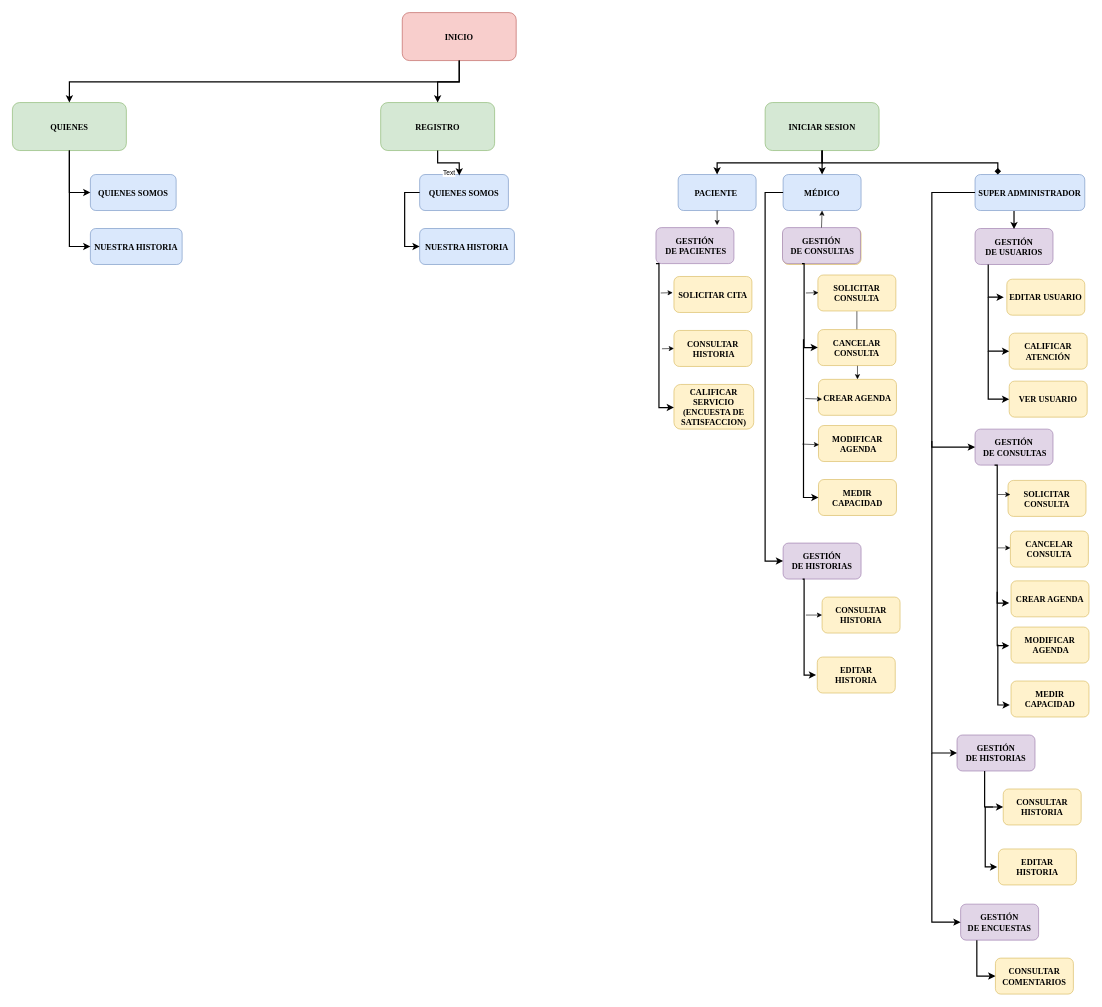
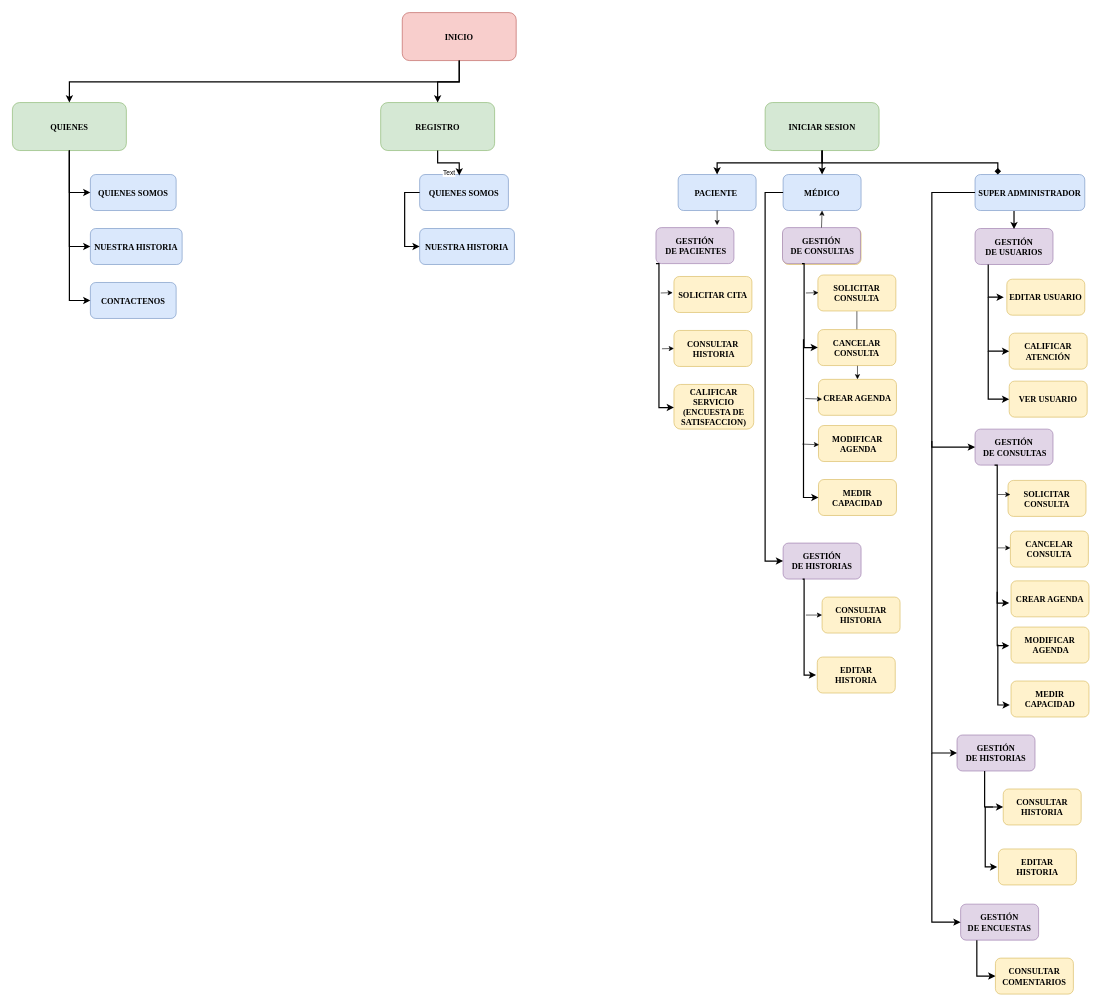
none -> (69, 282)
none -> (133, 301)
